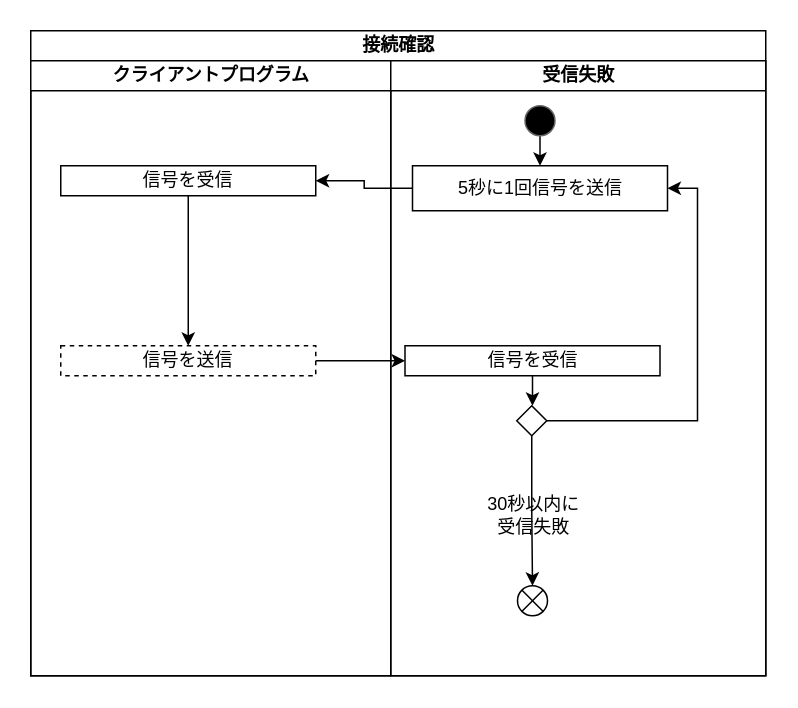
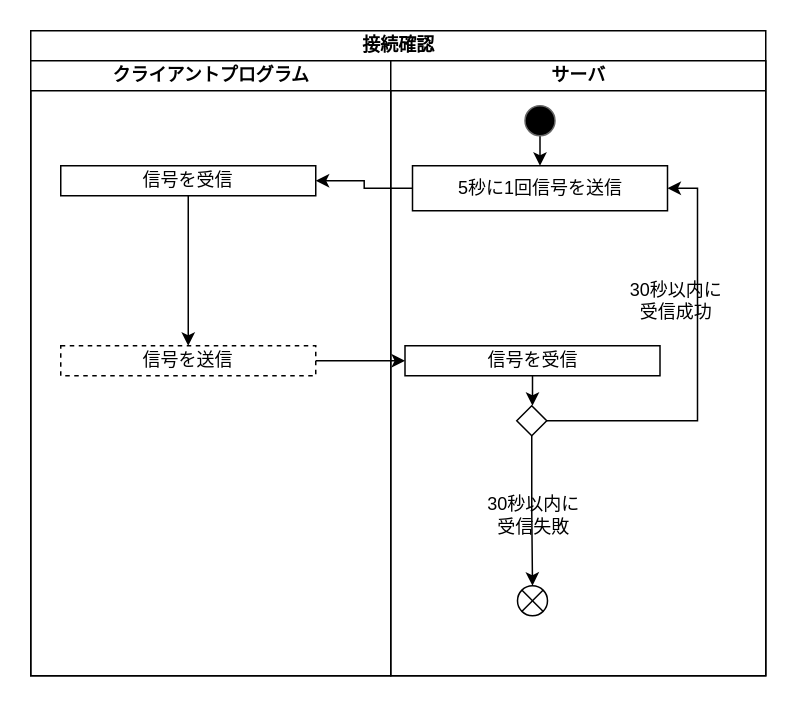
(579, 76) -> (579, 76)
none -> (676, 301)
